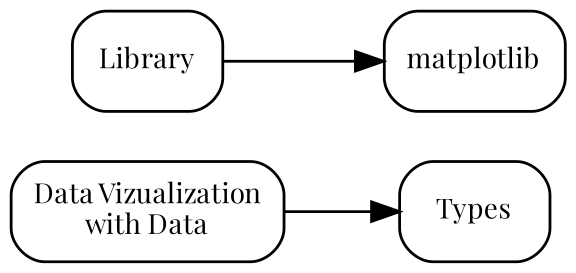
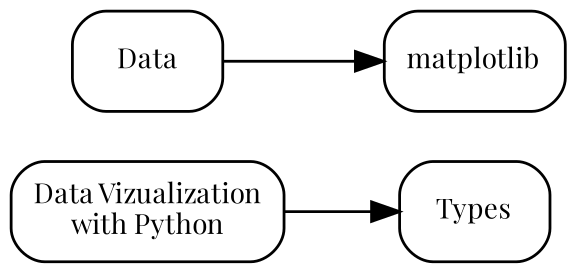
(148, 61) -> (148, 61)
(148, 212) -> (148, 212)
